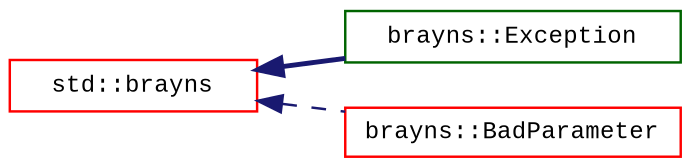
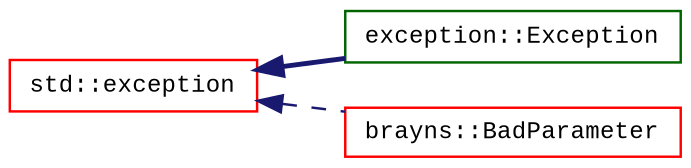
(513, 37) -> (513, 37)
(133, 86) -> (133, 86)
